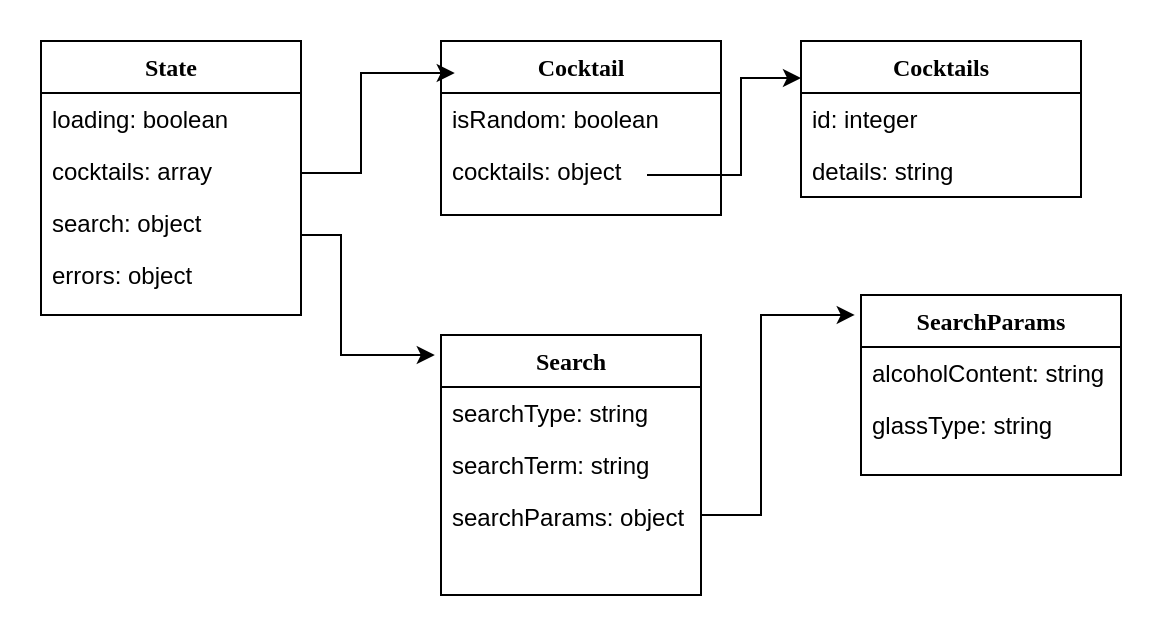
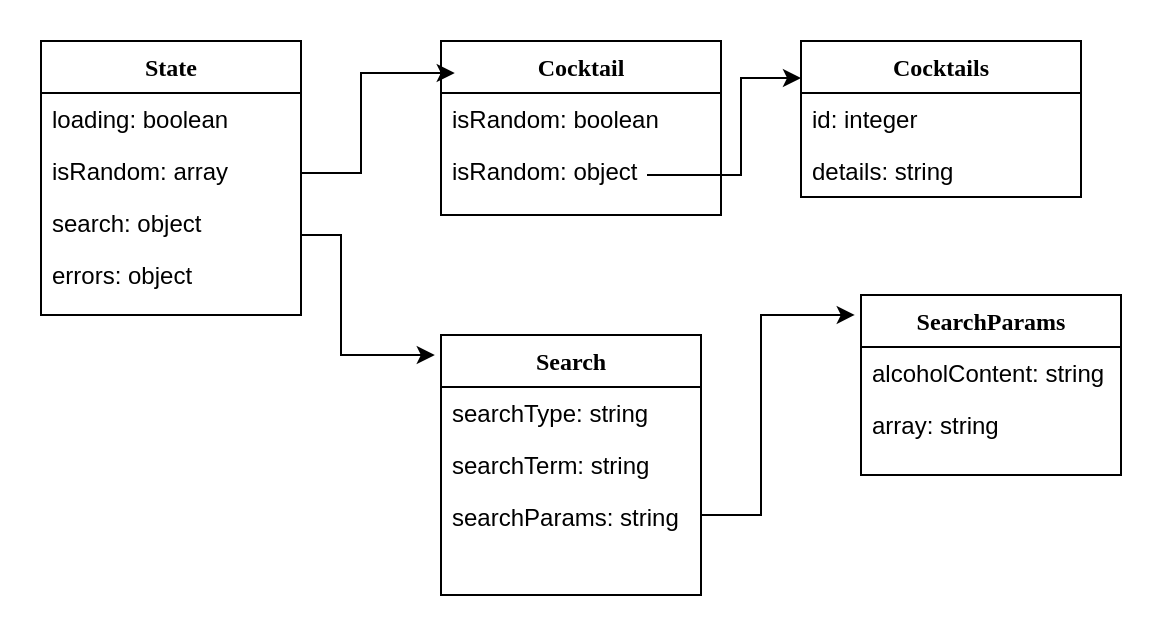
(148, 173) -> (144, 173)
(555, 173) -> (551, 173)
(975, 427) -> (951, 427)
(573, 534) -> (573, 534)
